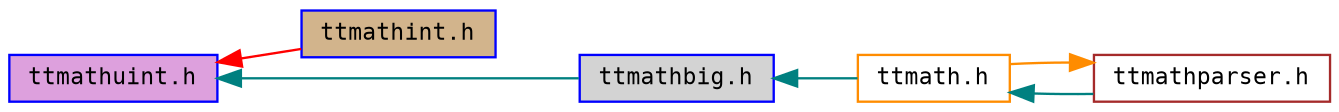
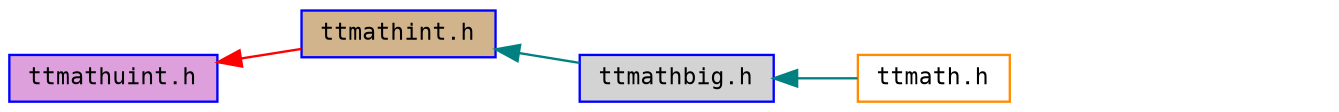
(410, 78) -> (549, 58)
(1212, 78) -> none
